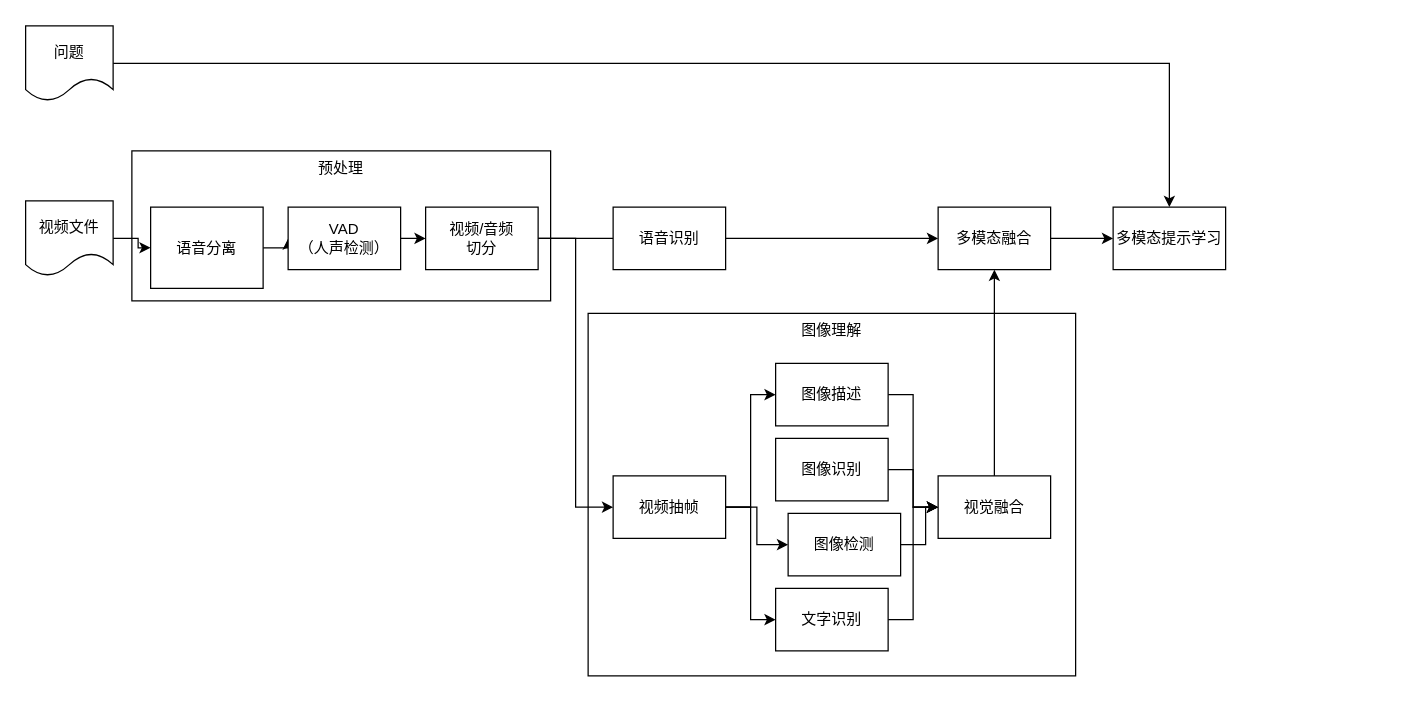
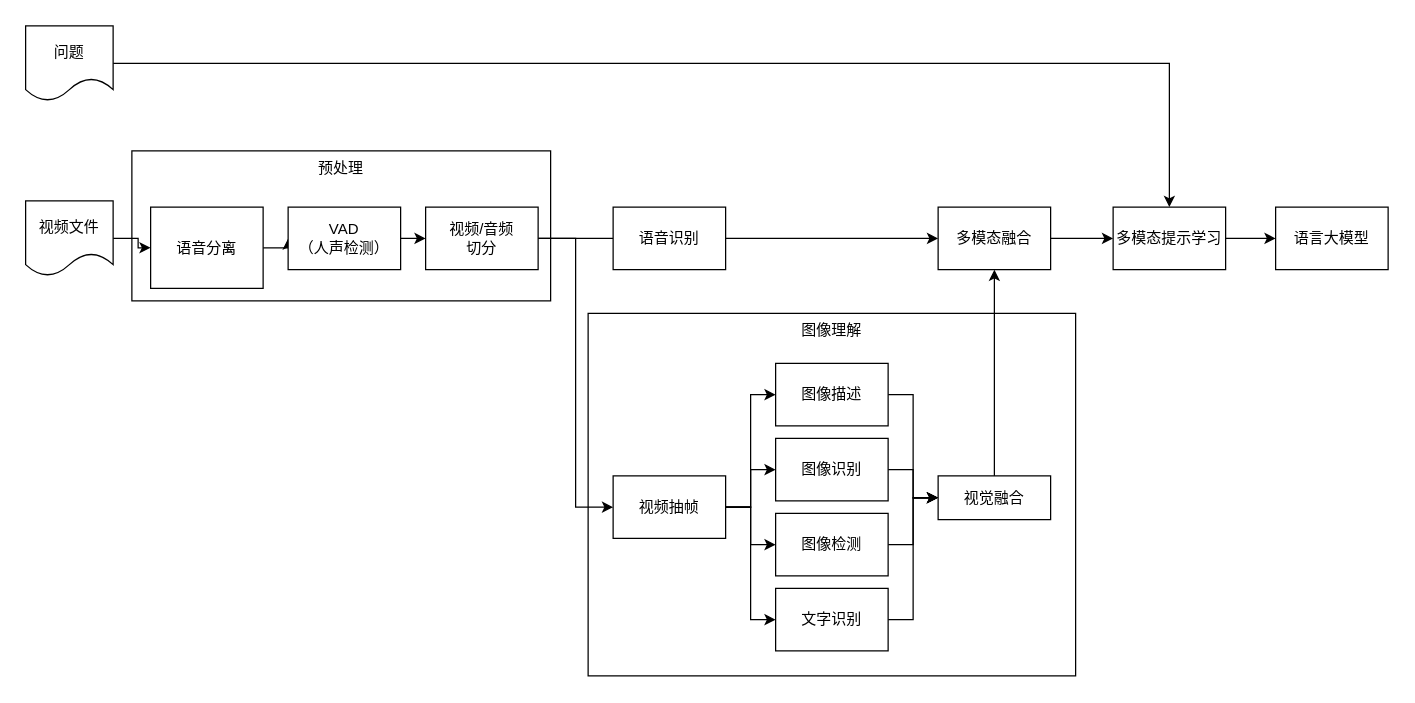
none -> (1247, 238)
none -> (1332, 238)
none -> (760, 469)
(994, 507) -> (994, 498)
(844, 544) -> (832, 544)
